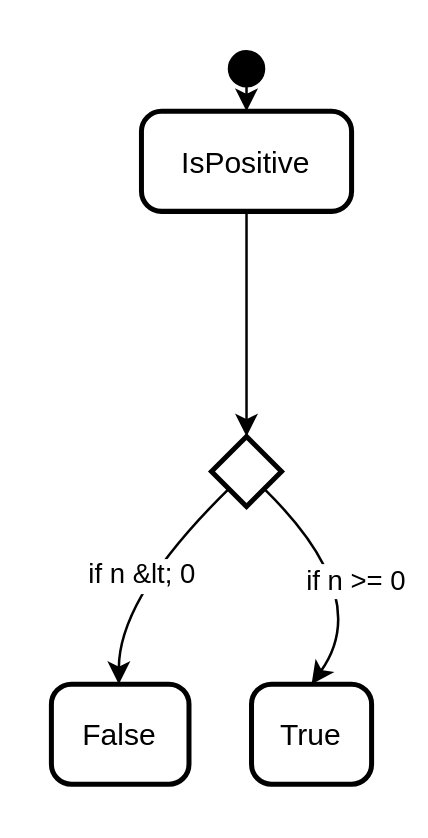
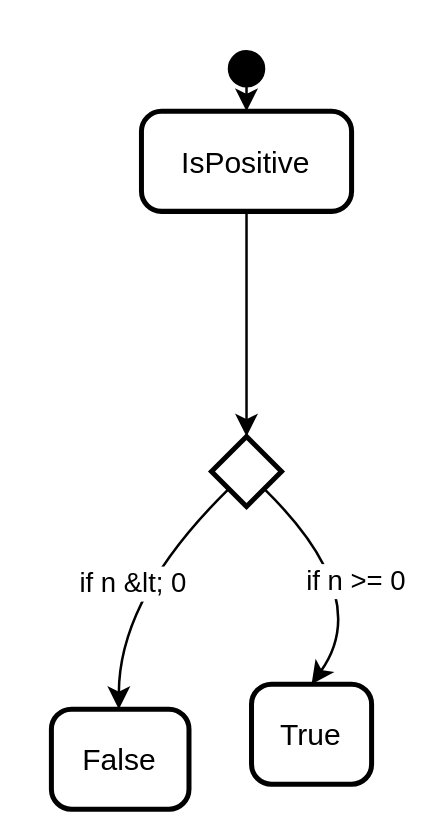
(120, 734) -> (120, 759)
